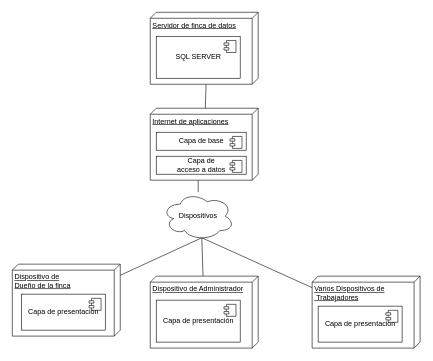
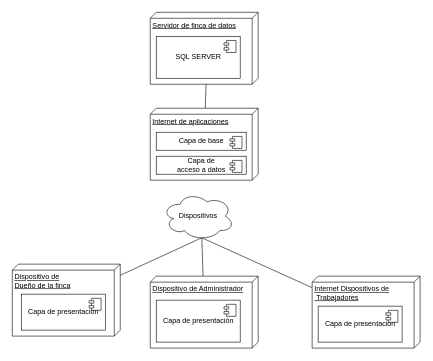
(198, 186) -> none
(353, 294) -> (358, 294)
